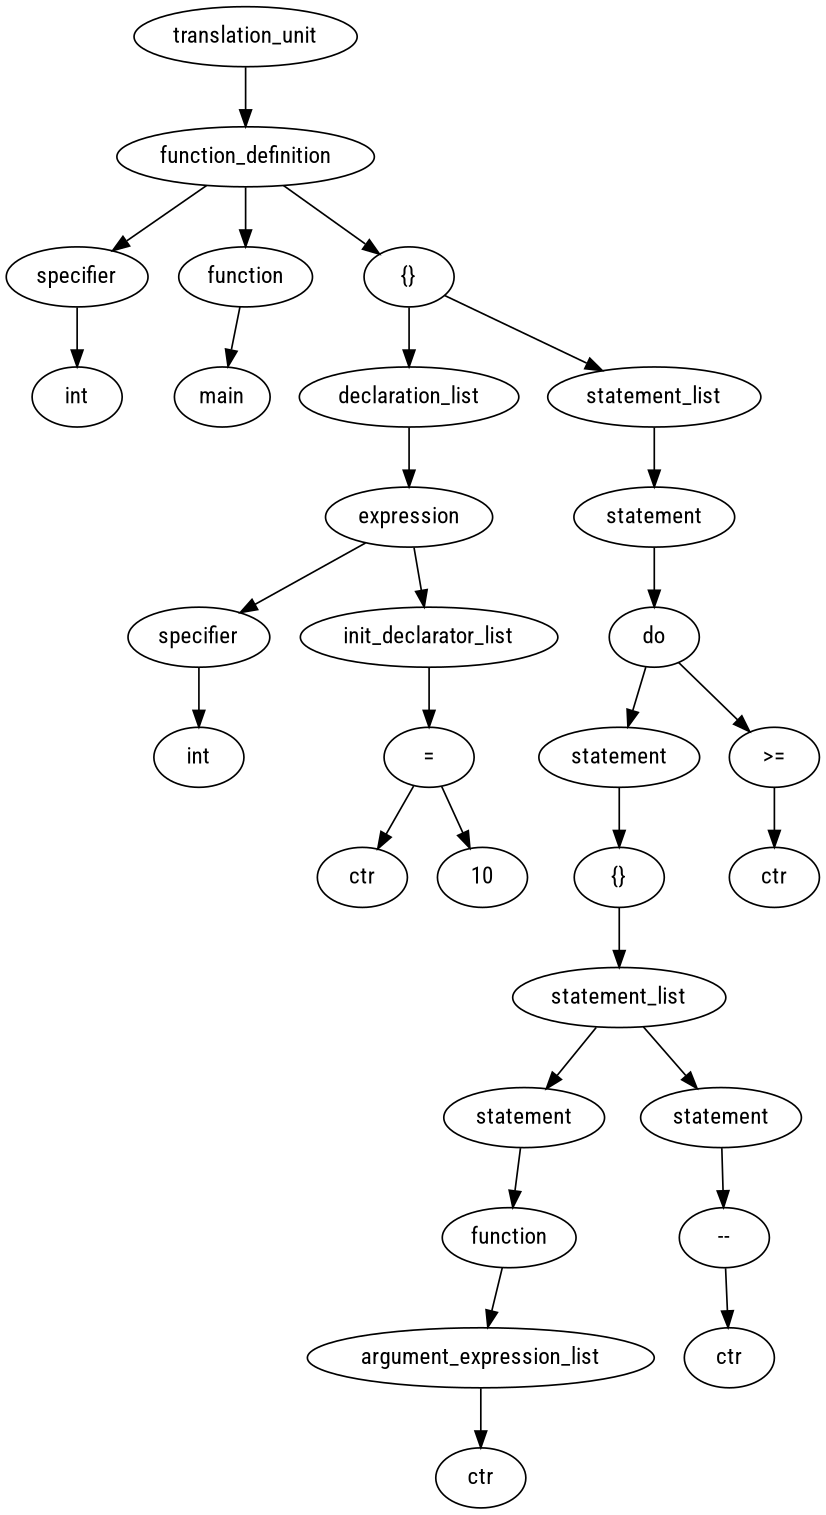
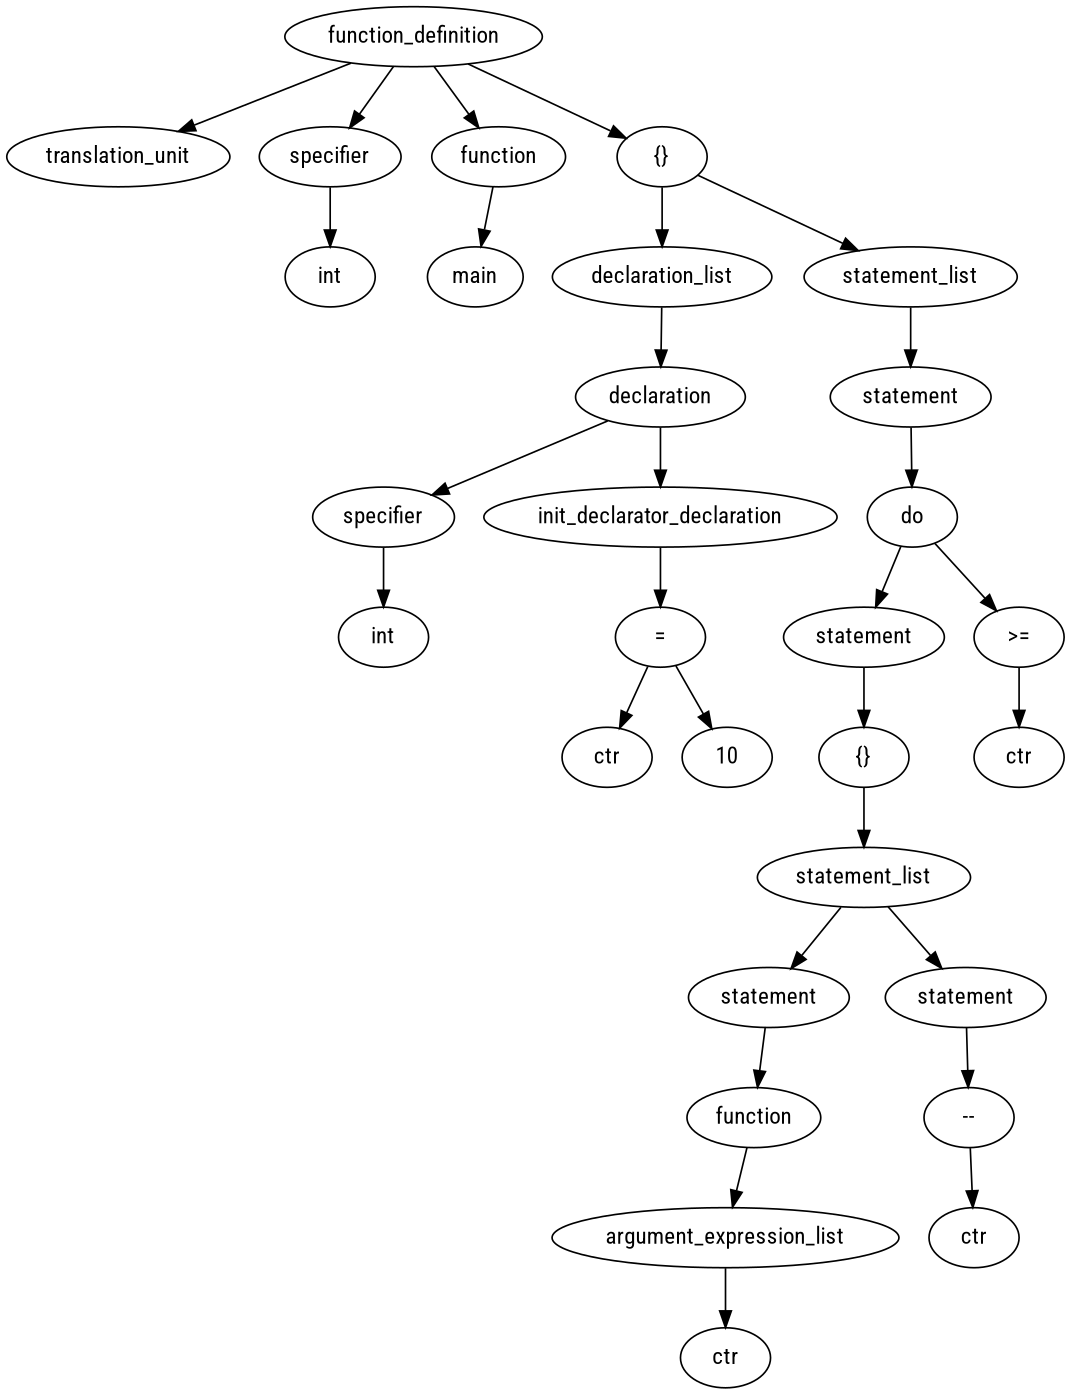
(246, 89) -> (273, 94)
(409, 517) -> (660, 397)
(429, 637) -> (660, 517)
